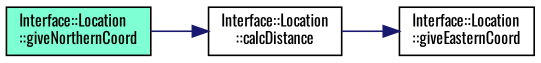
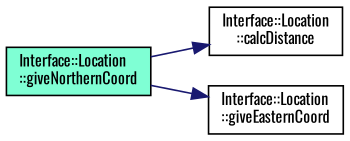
(363, 31) -> (171, 89)
